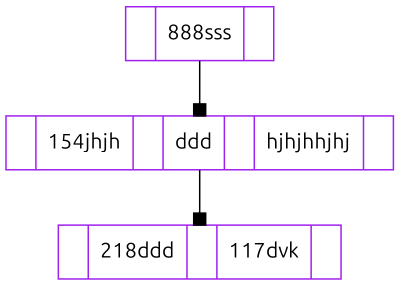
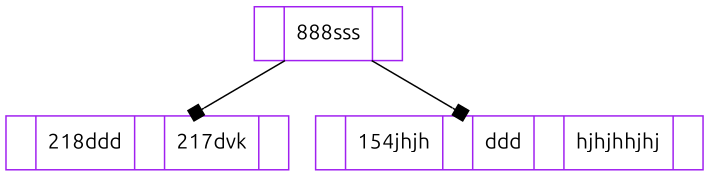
(200, 190) -> (245, 84)
(264, 251) -> (212, 142)
